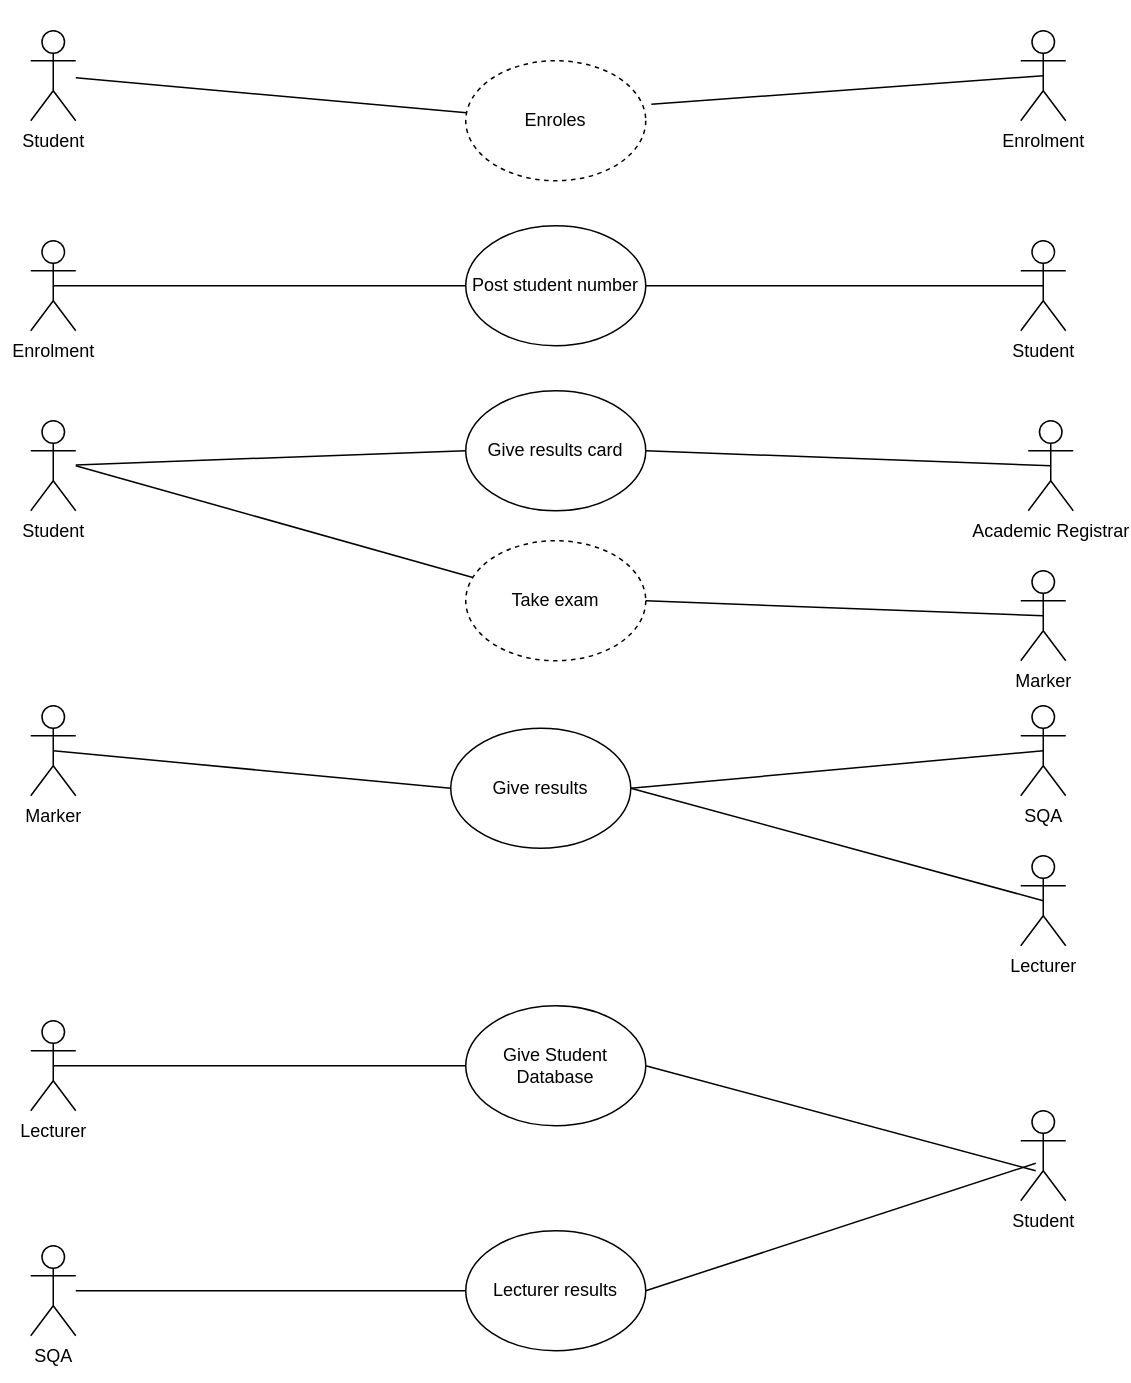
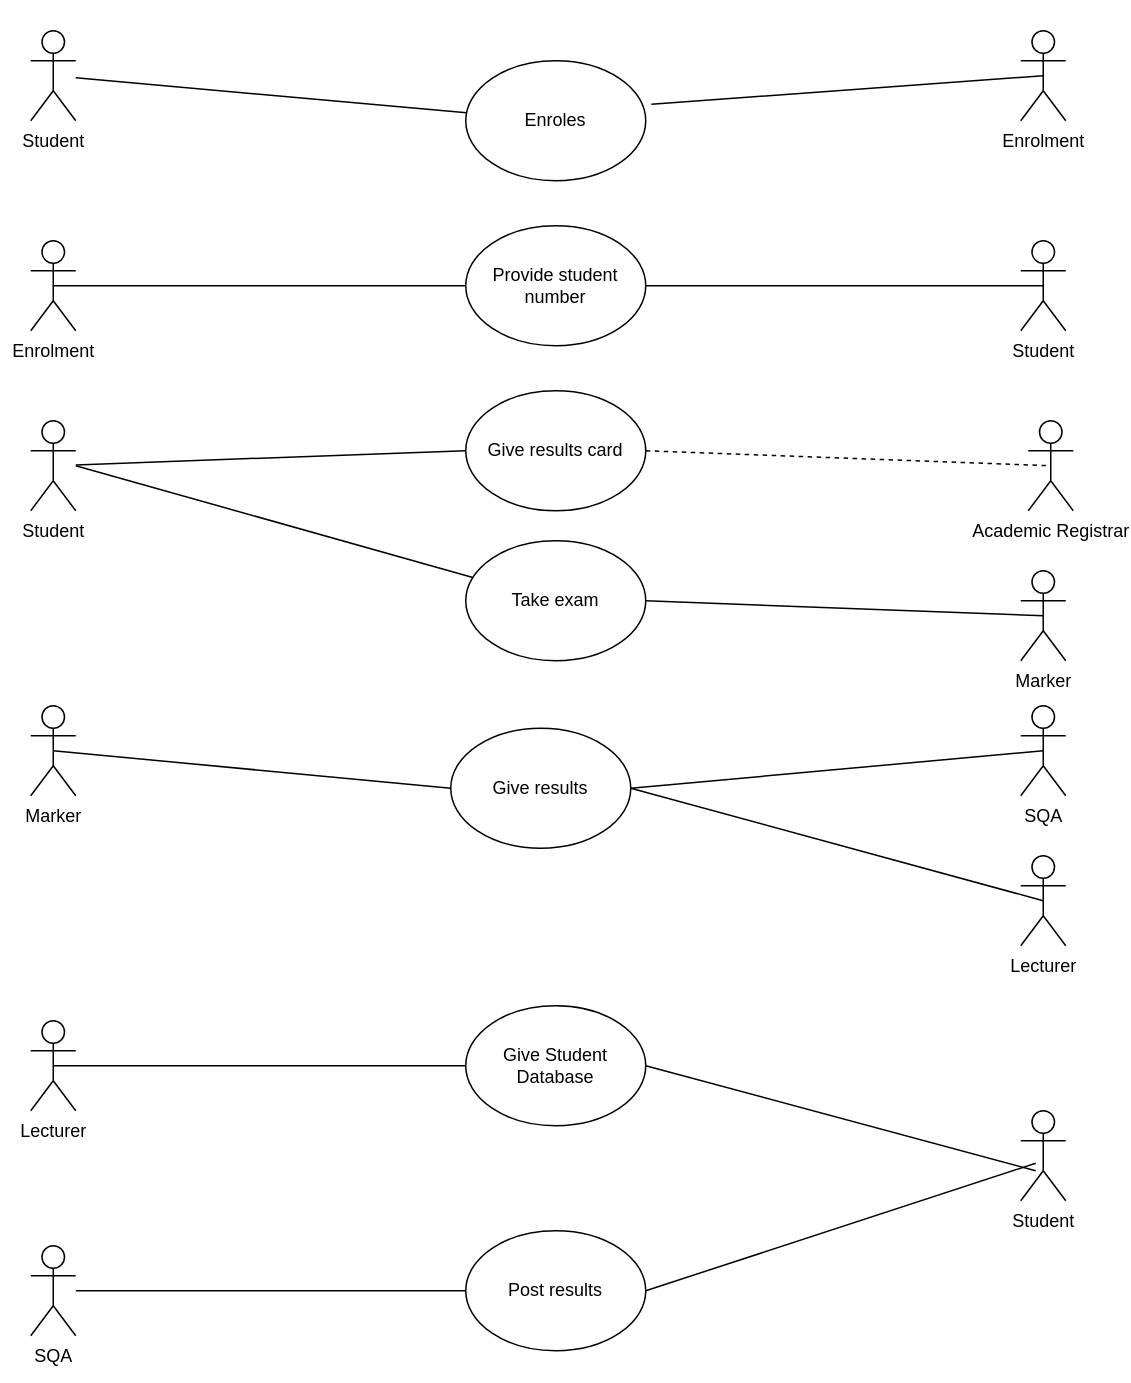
(556, 121) -> (556, 121)
(556, 286) -> (556, 286)
(847, 458) -> (847, 458)
(556, 601) -> (556, 601)
(556, 1291) -> (556, 1291)
